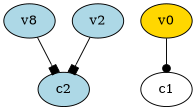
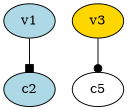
(29, 21) -> (29, 21)
(98, 21) -> none
(166, 21) -> (98, 21)
(166, 89) -> (98, 89)
